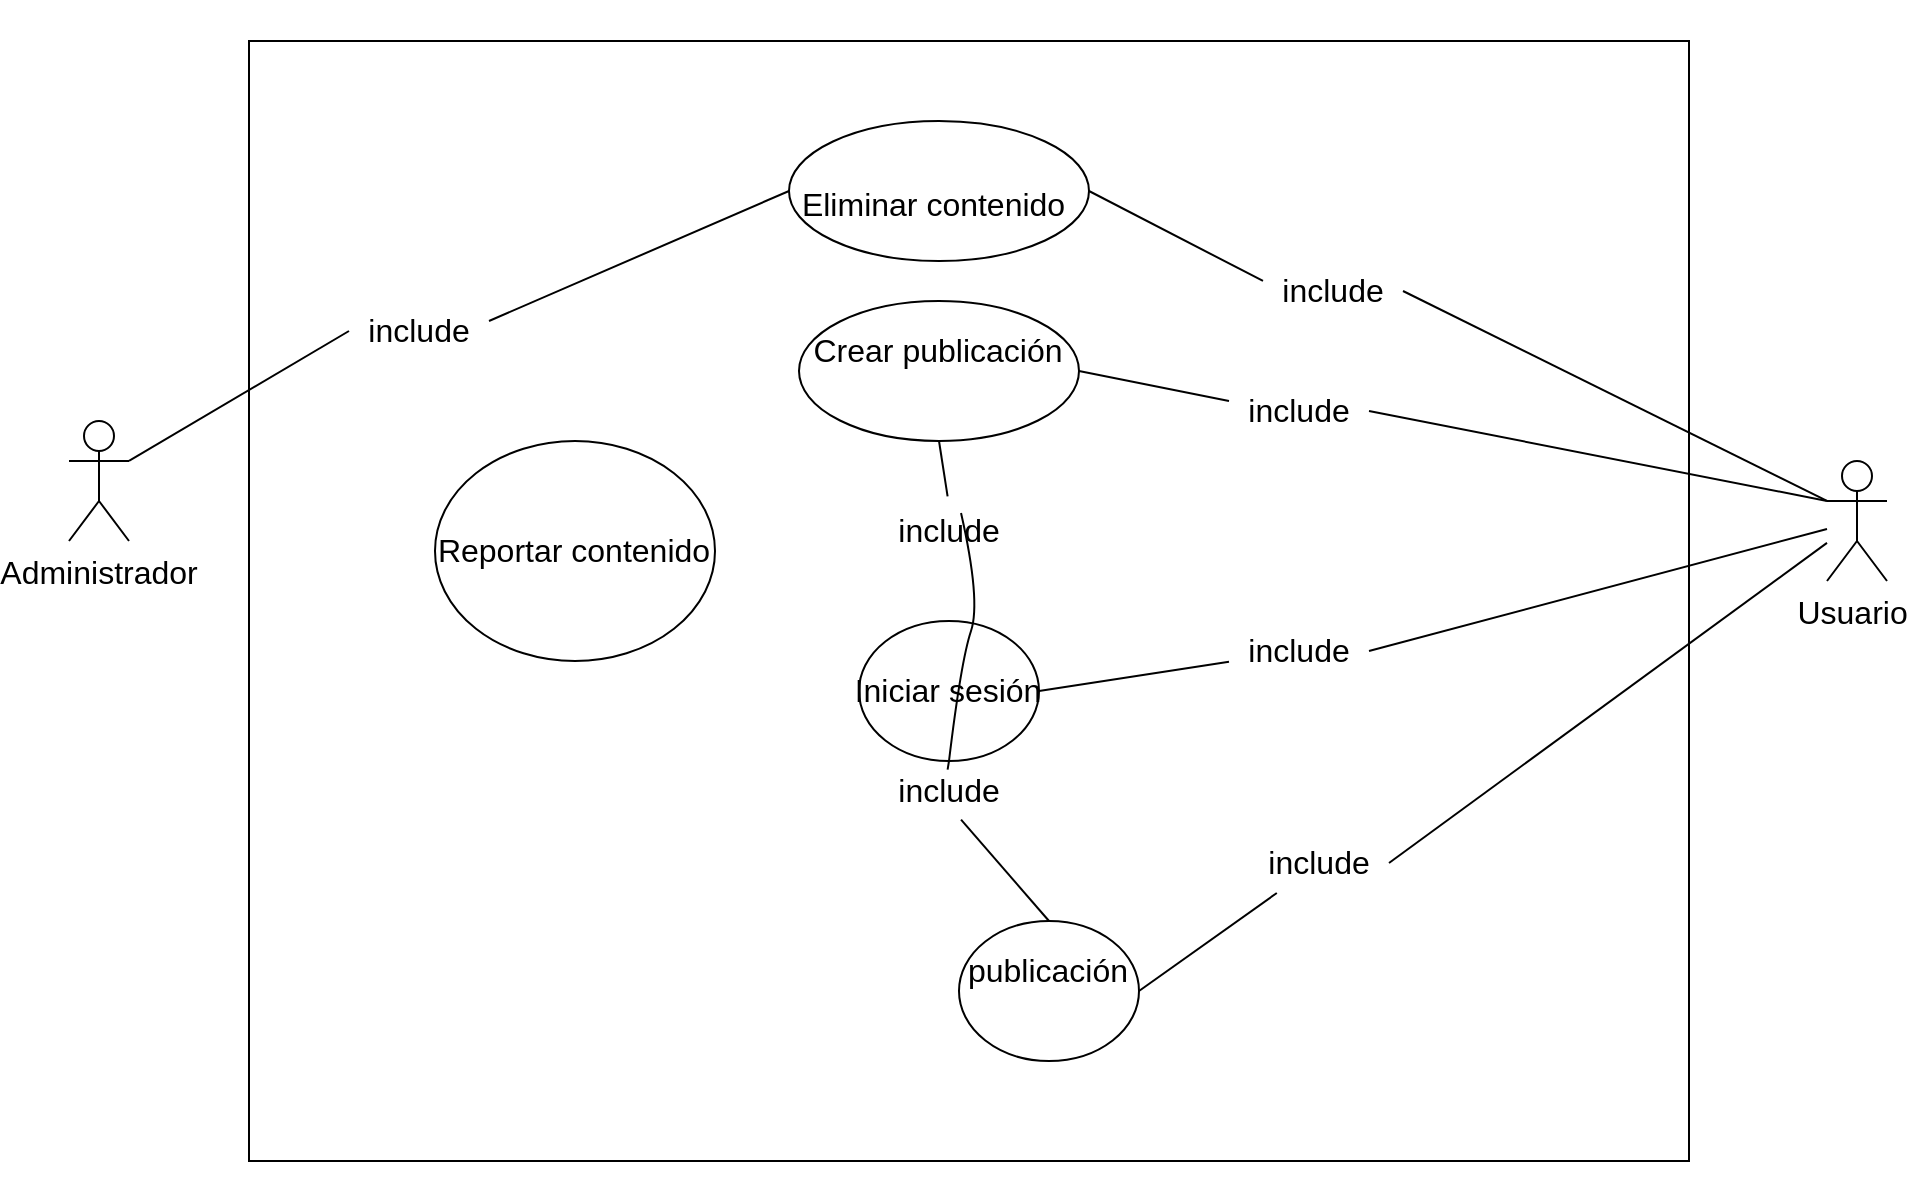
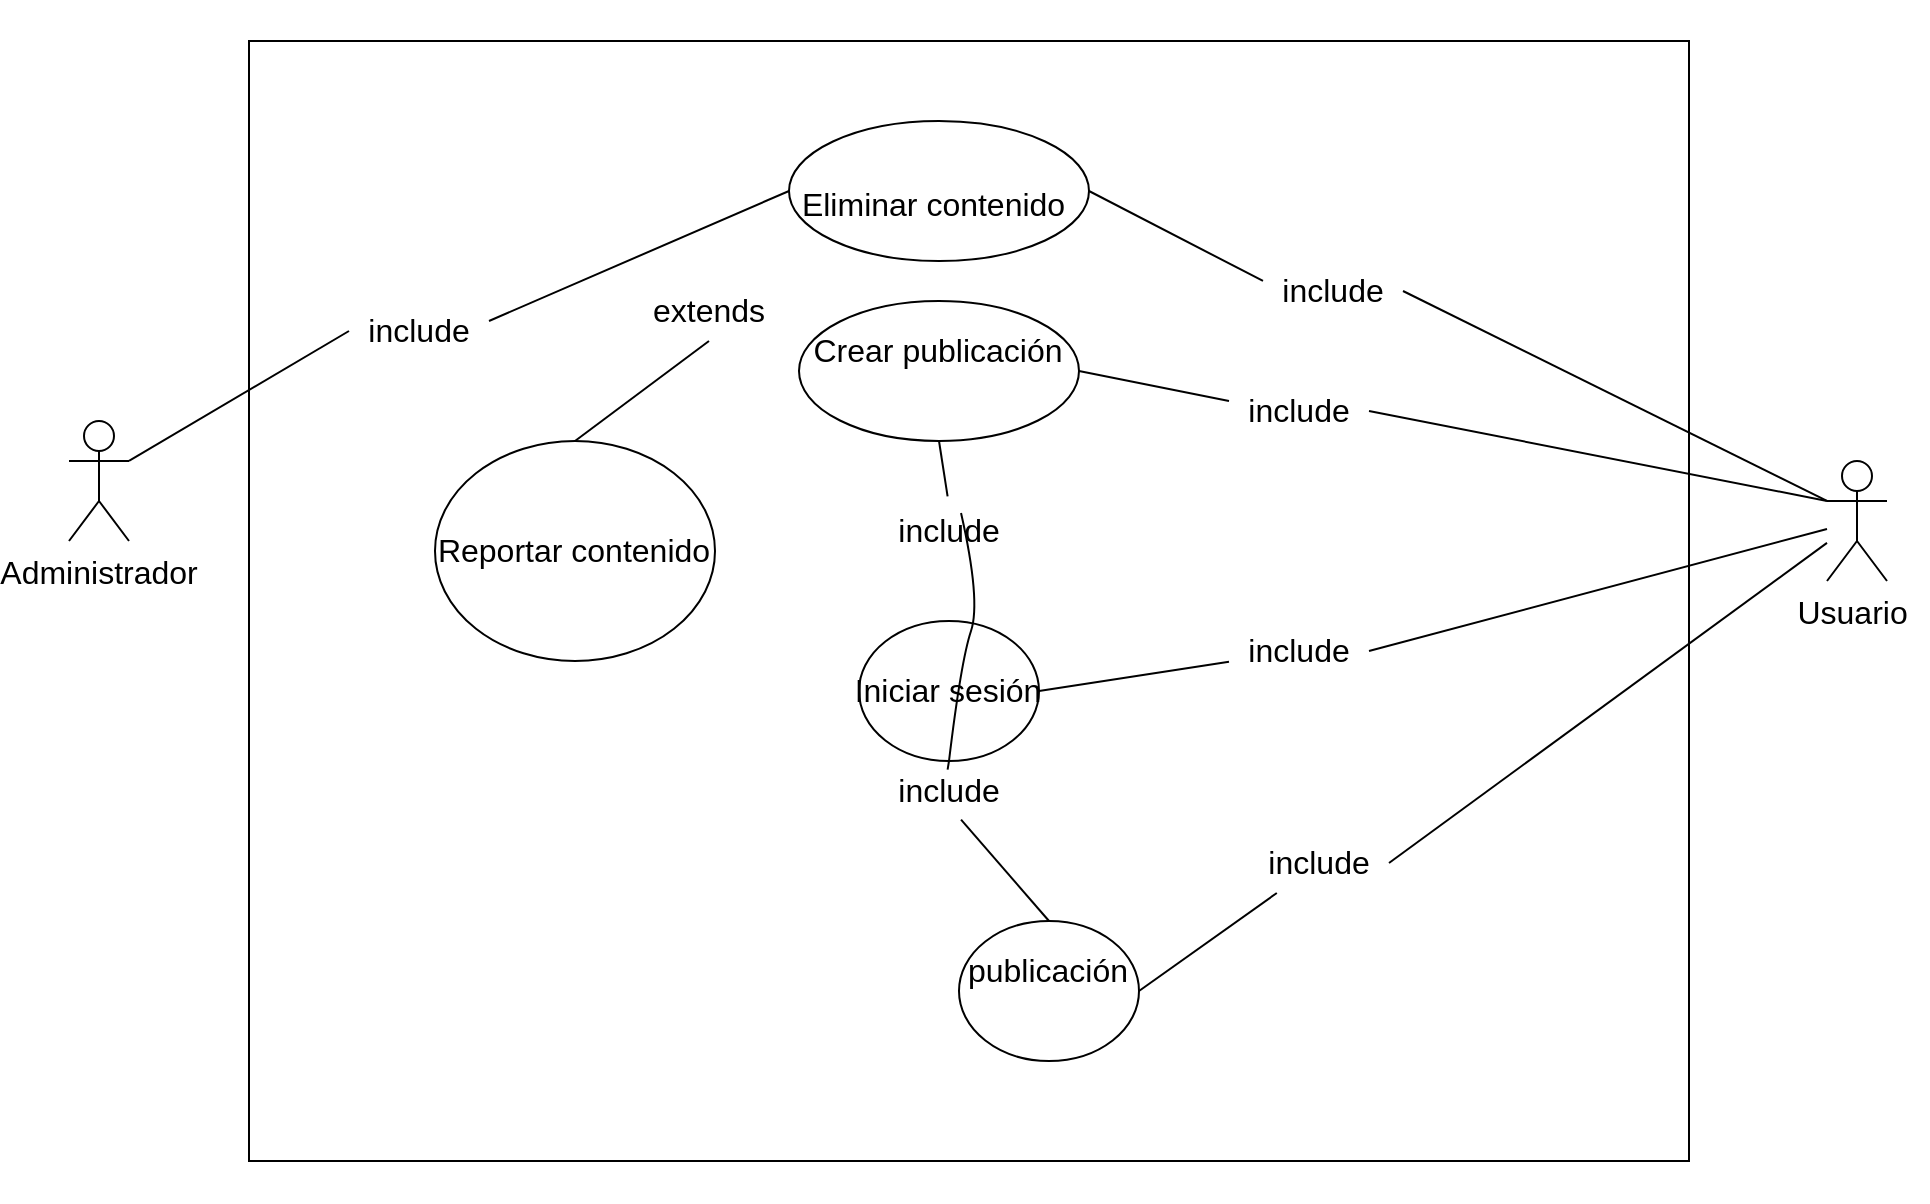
none -> (709, 311)
none -> (642, 391)
